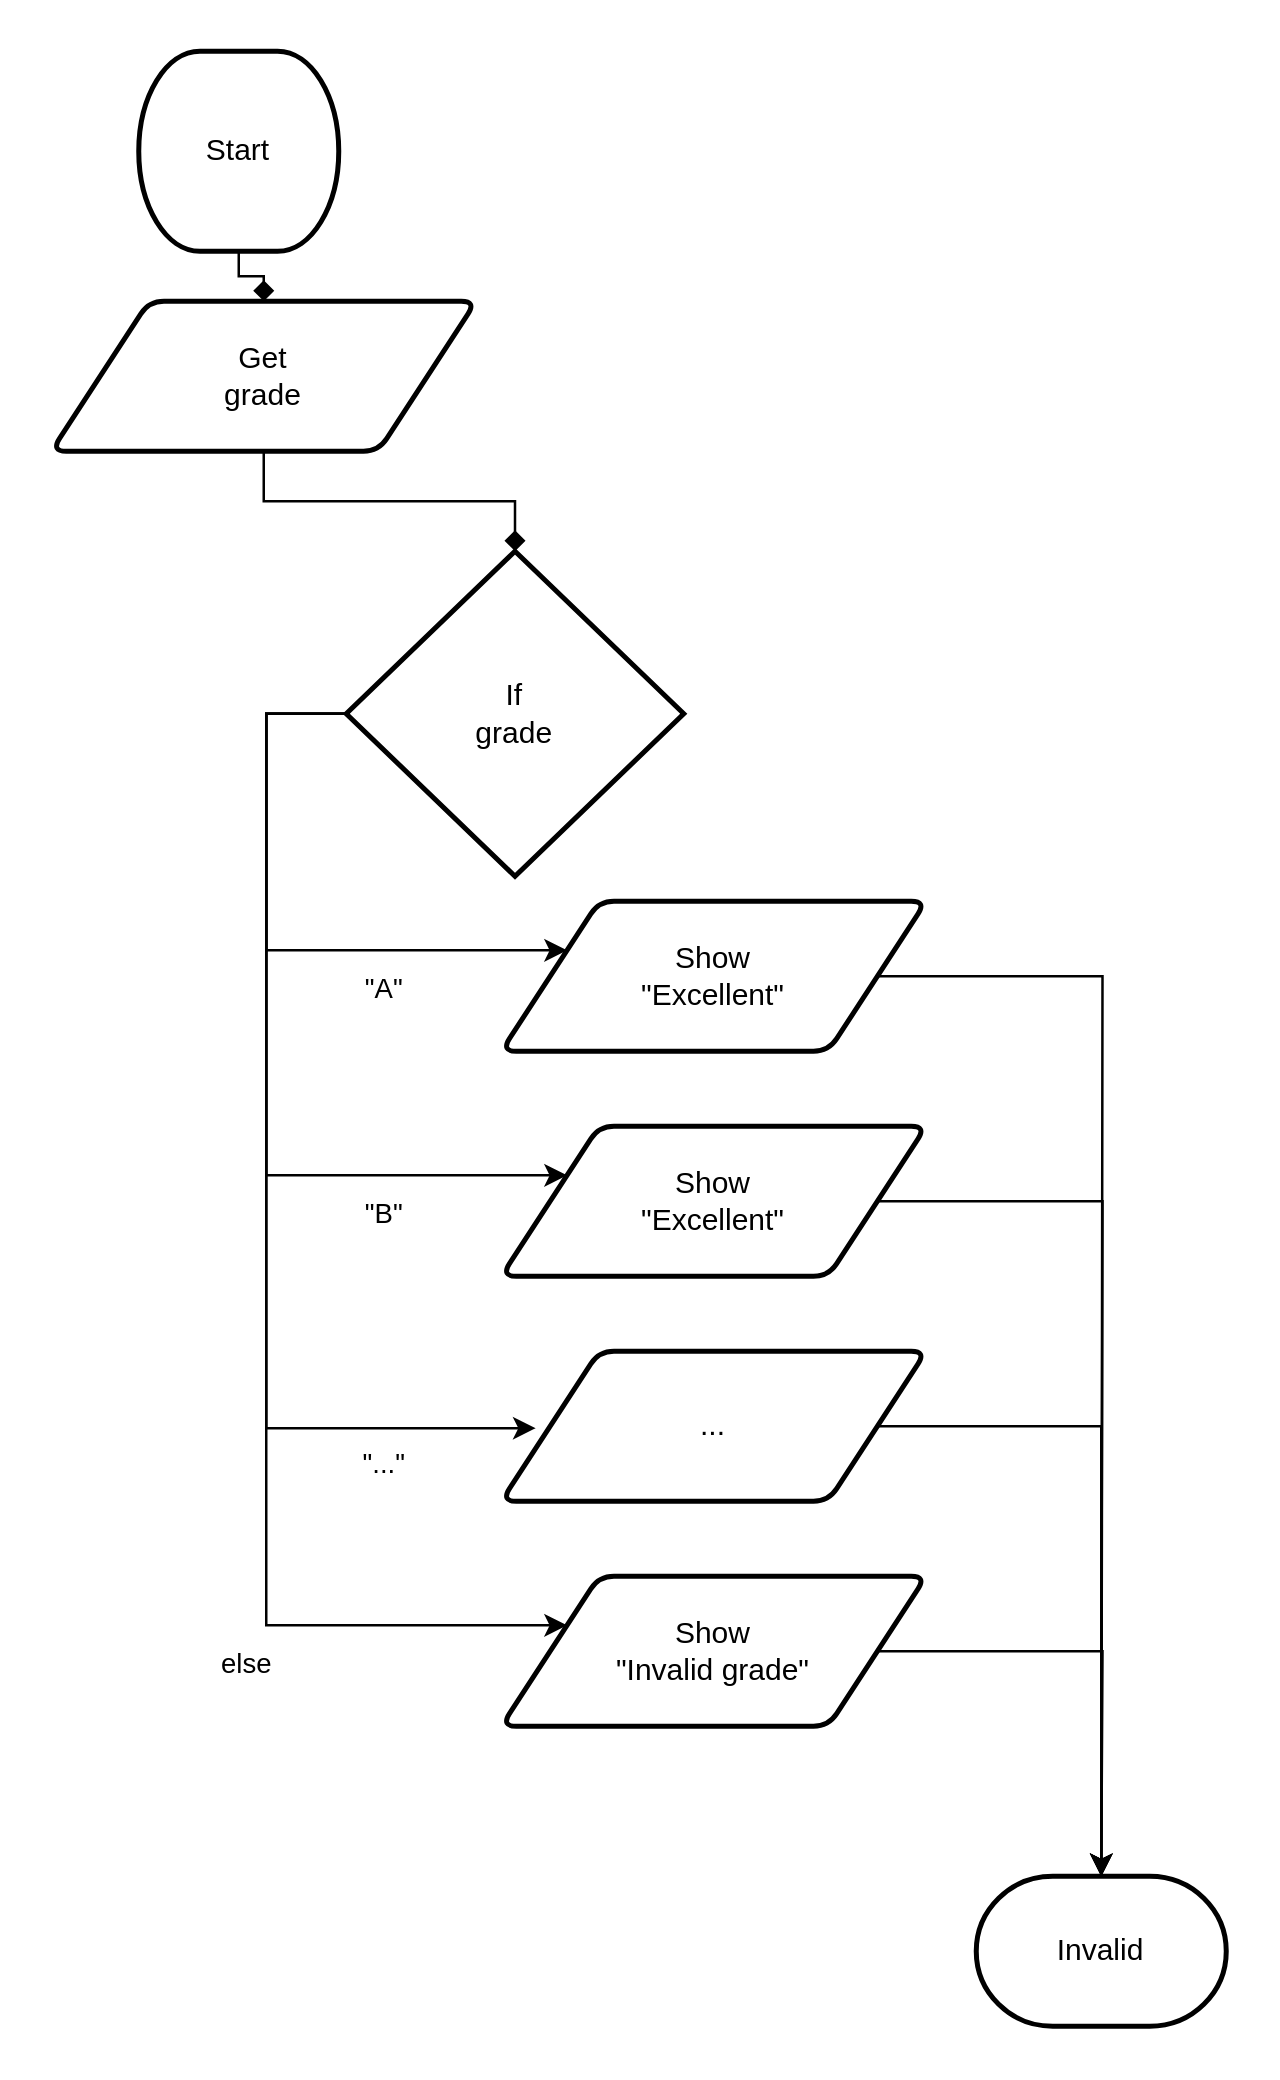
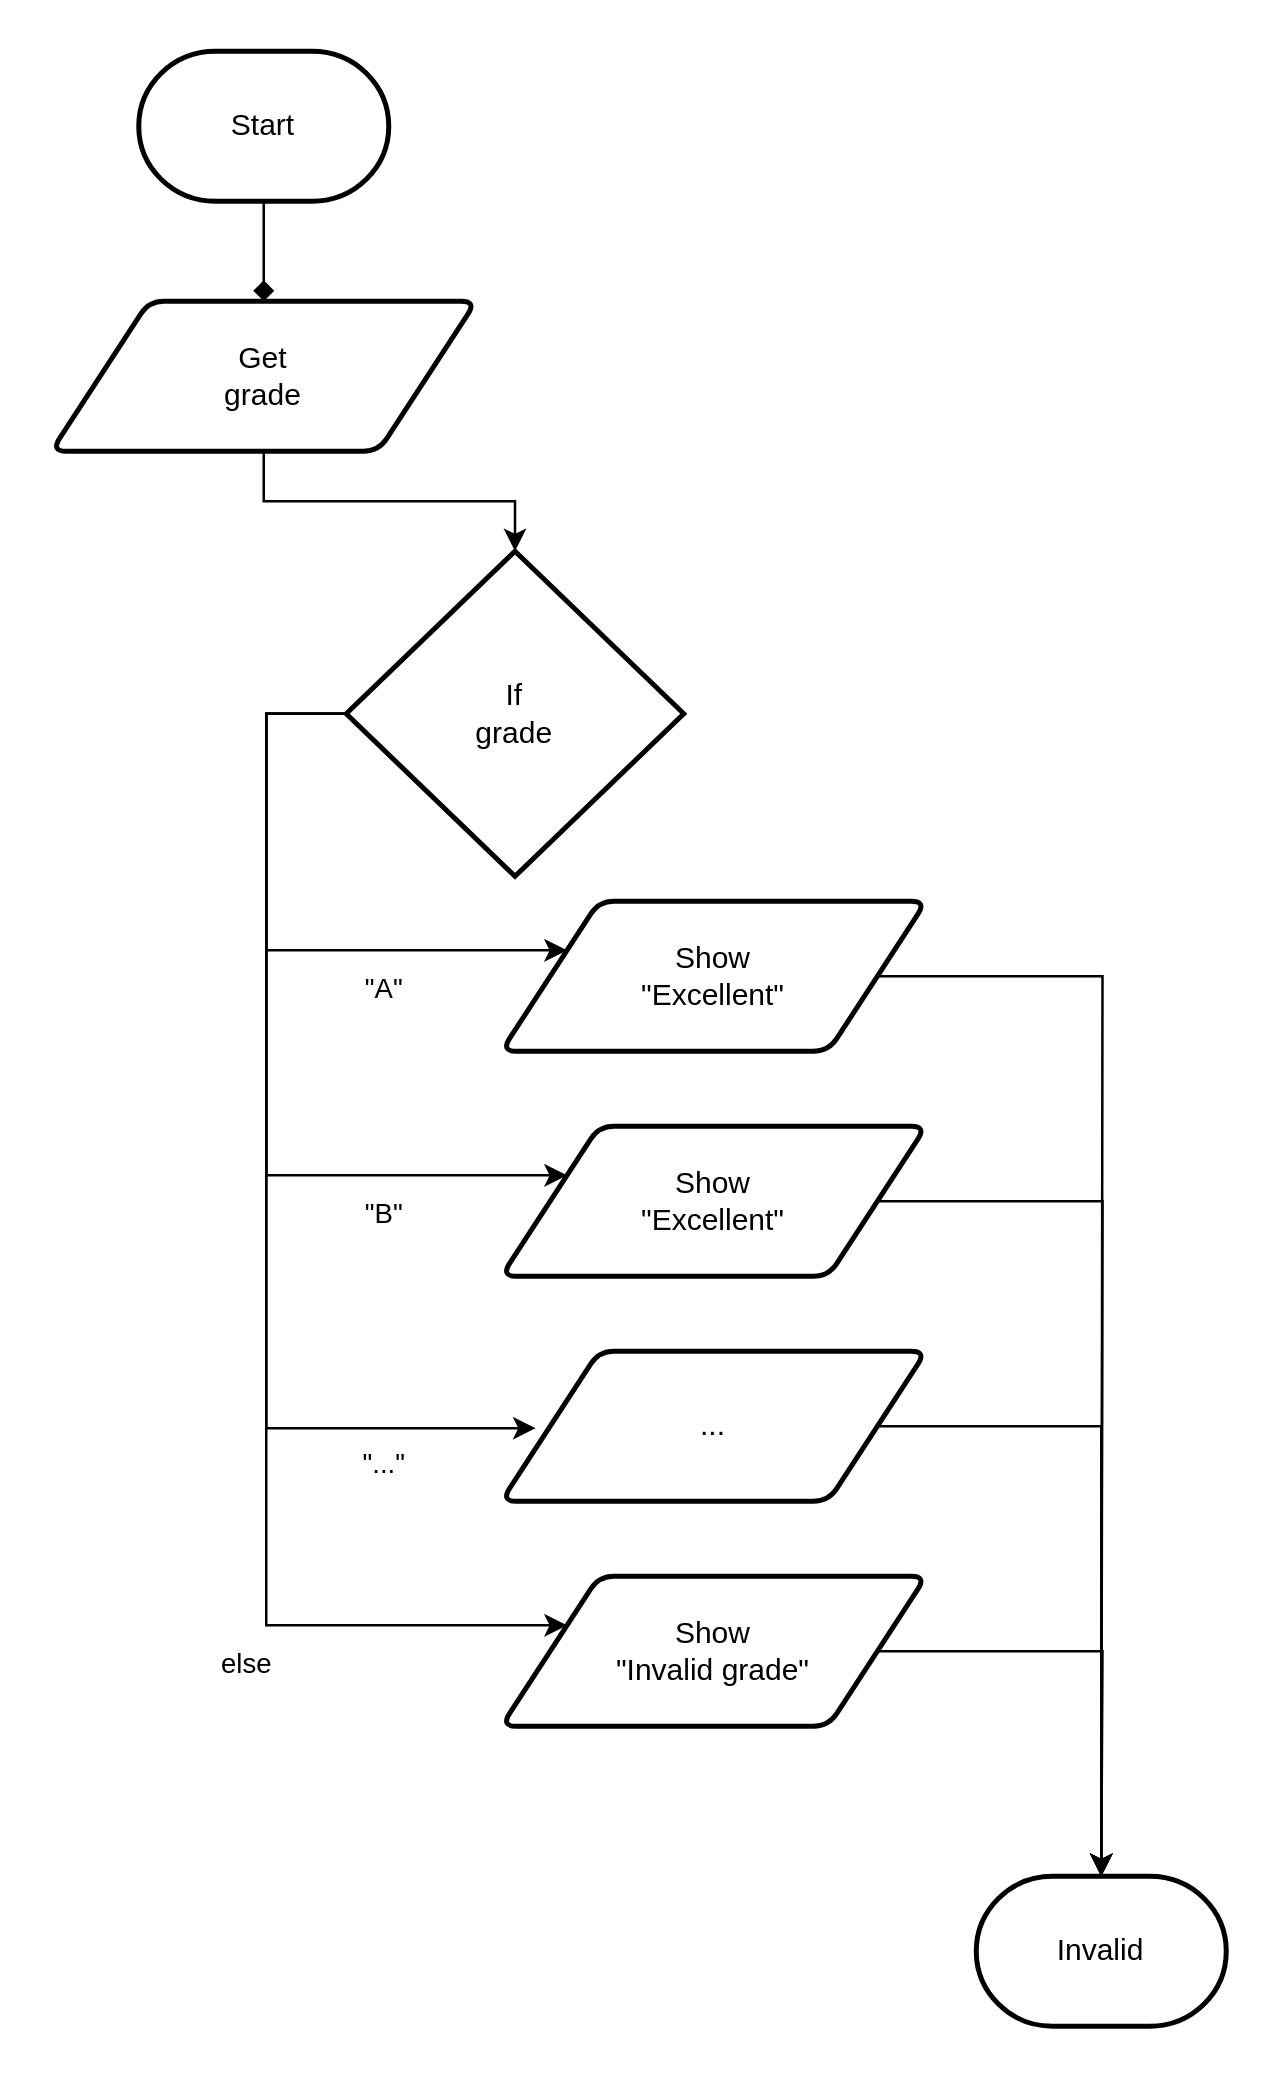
(239, 151) -> (264, 126)
(515, 531) -> (515, 532)
